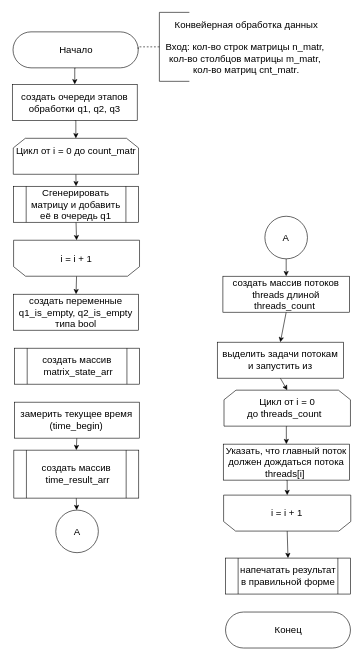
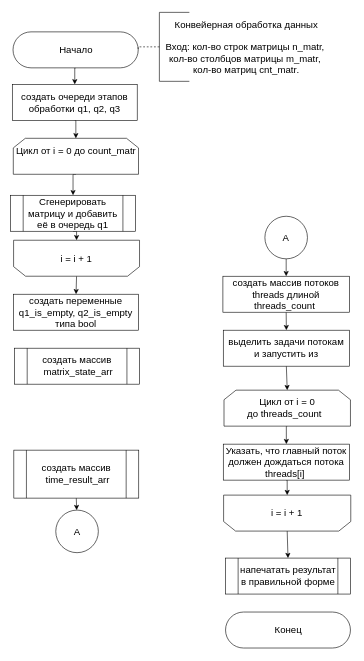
(76, 204) -> (73, 213)
(281, 360) -> (287, 348)
(77, 420) -> none
(77, 442) -> none
